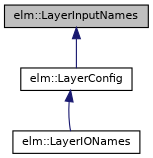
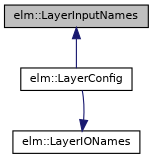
(69, 116) -> (84, 105)
